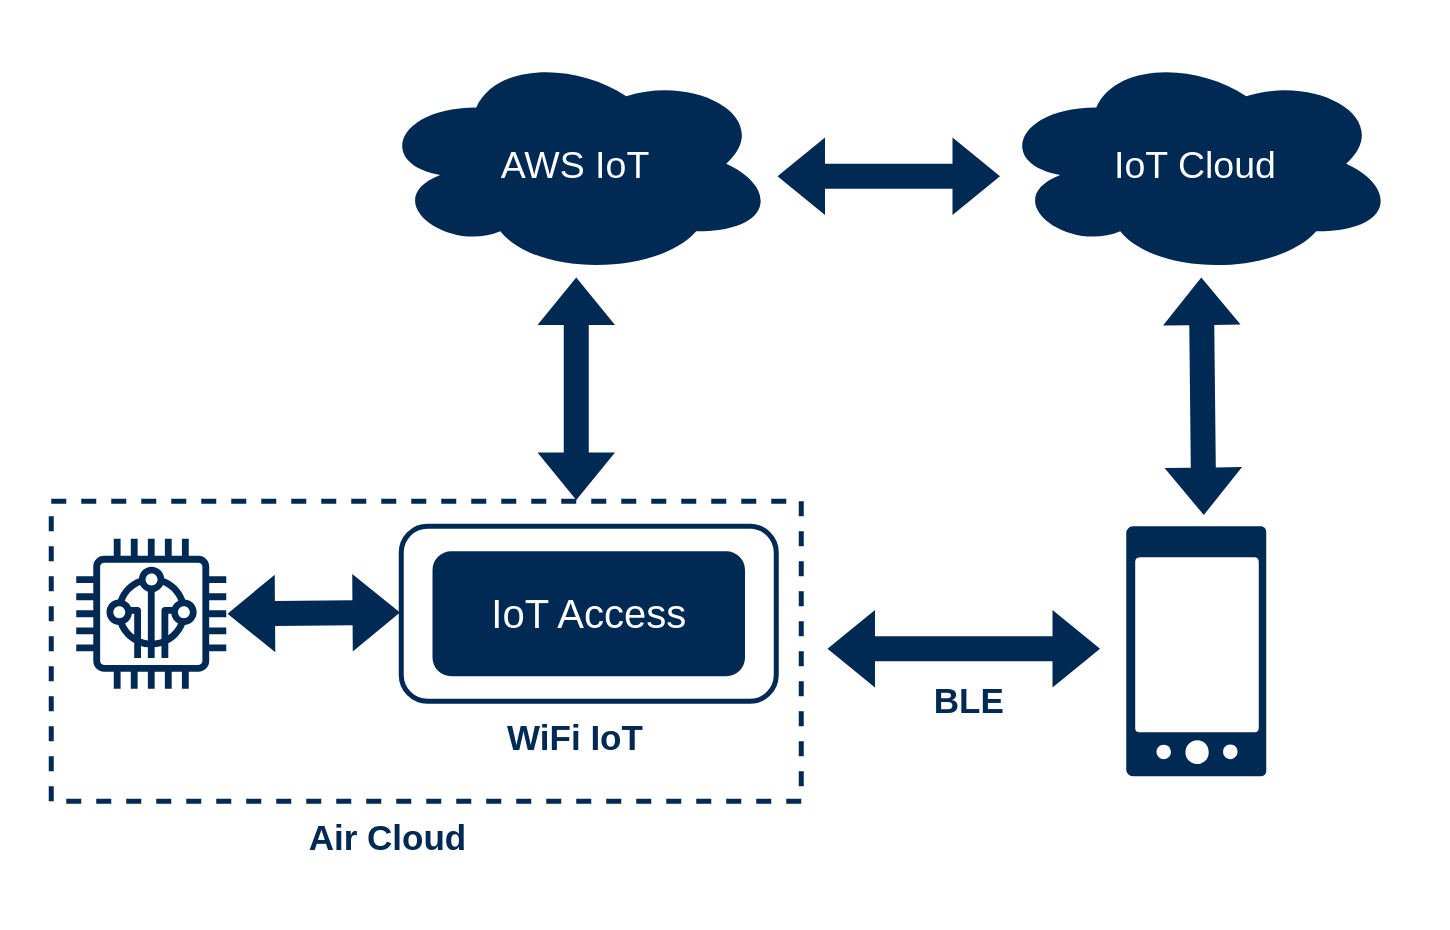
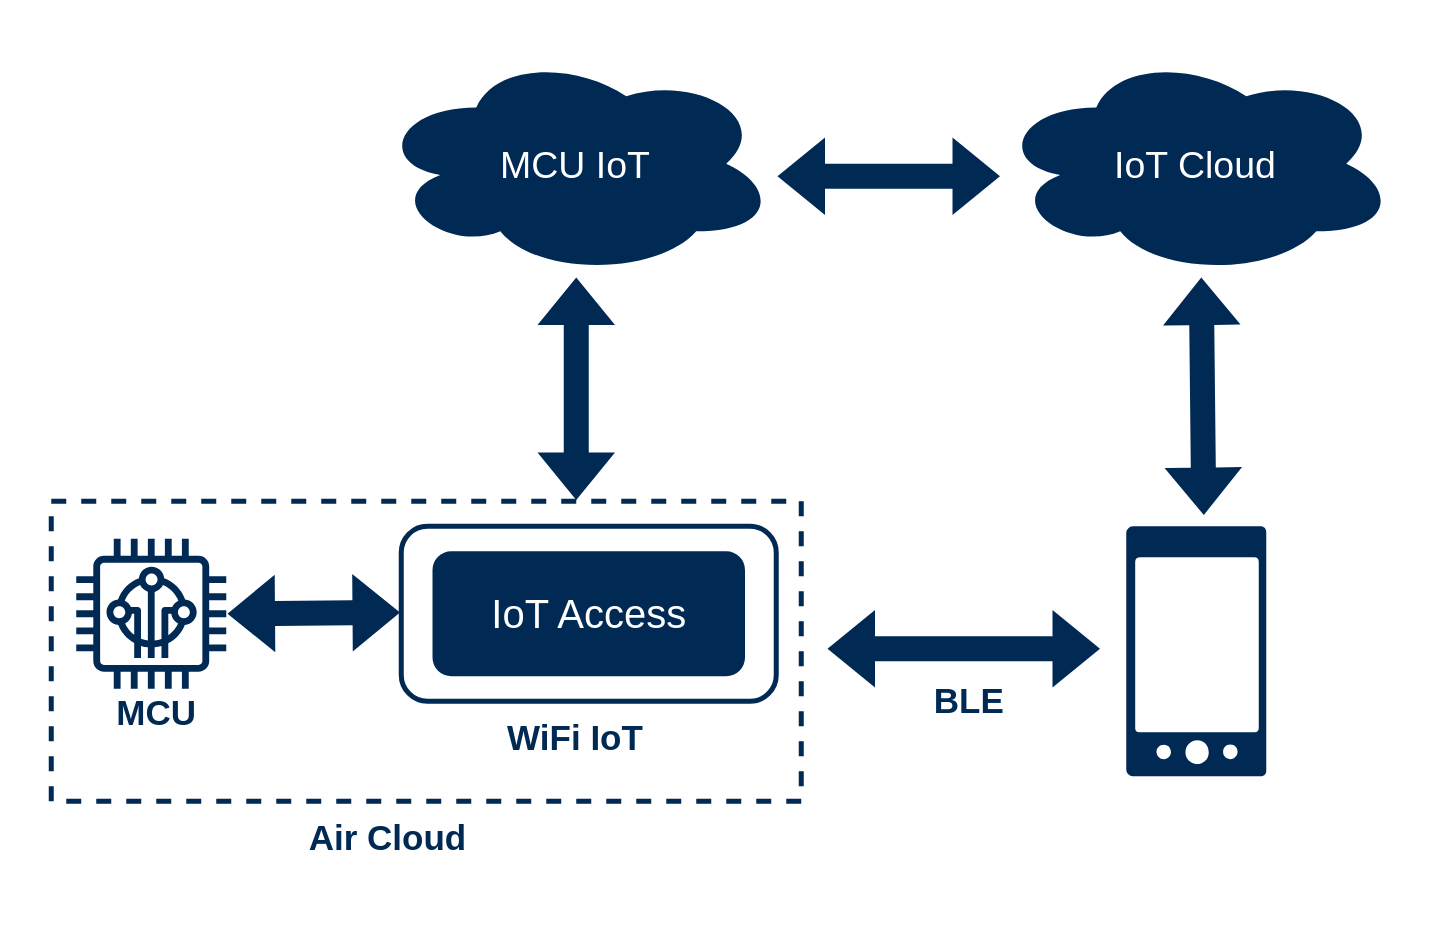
(576, 164) -> (576, 164)
none -> (158, 714)
